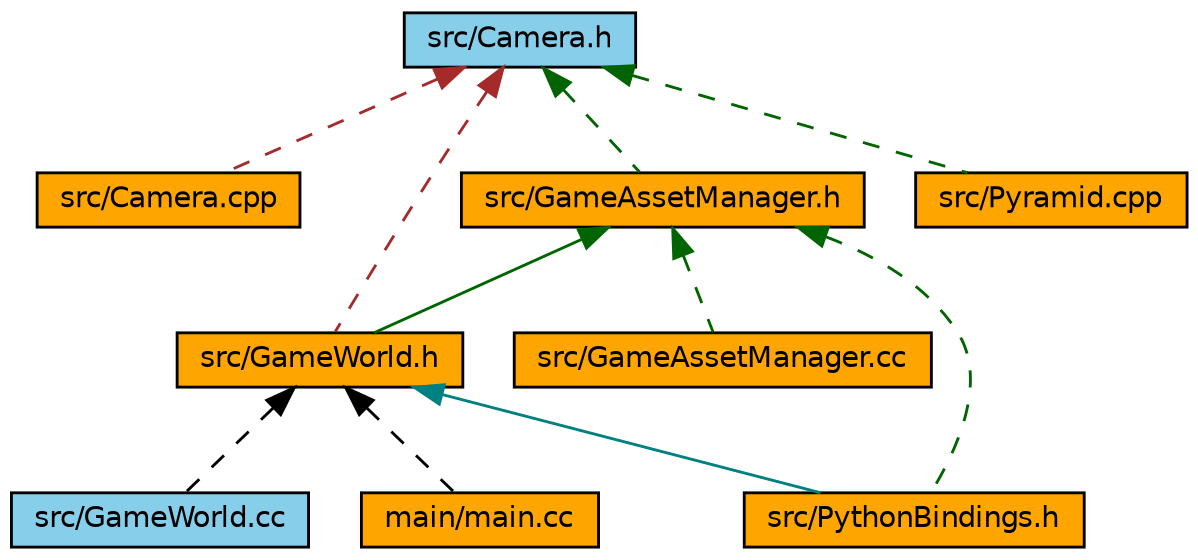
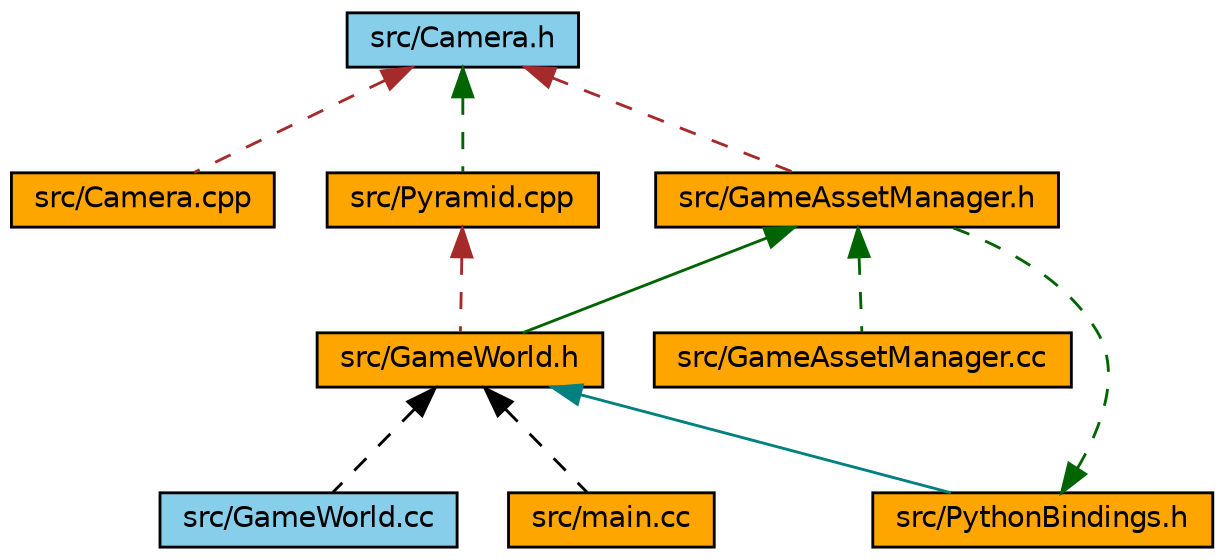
(601, 131) -> (674, 125)
(409, 211) -> (461, 295)
(959, 335) -> (1086, 316)
(480, 520) -> (611, 520)
